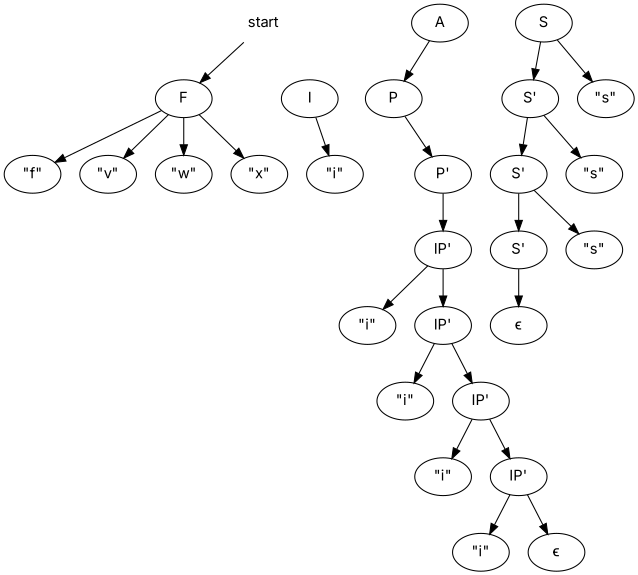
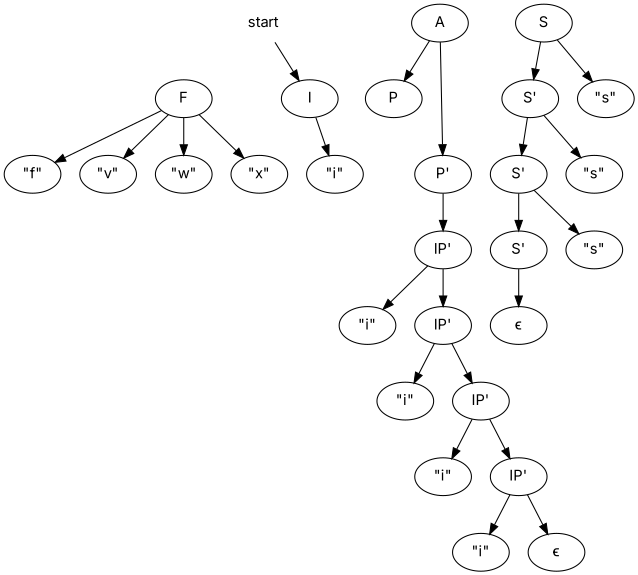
(226, 59) -> (284, 57)
(415, 132) -> (441, 93)
